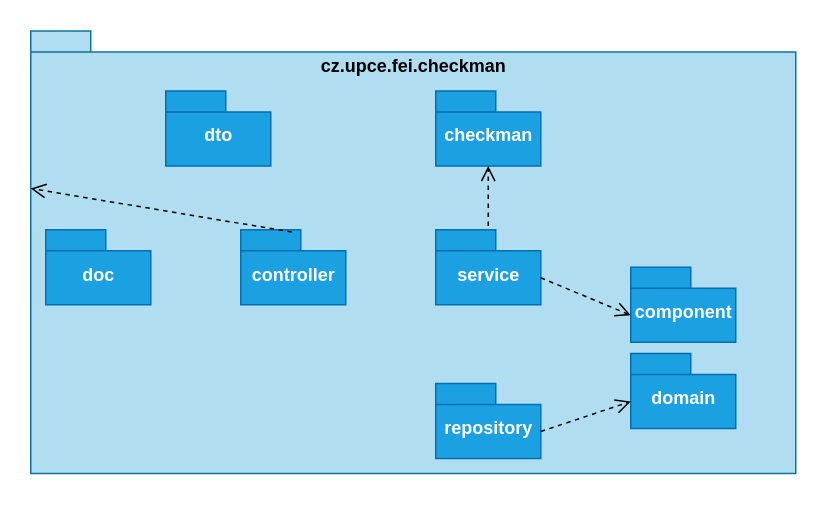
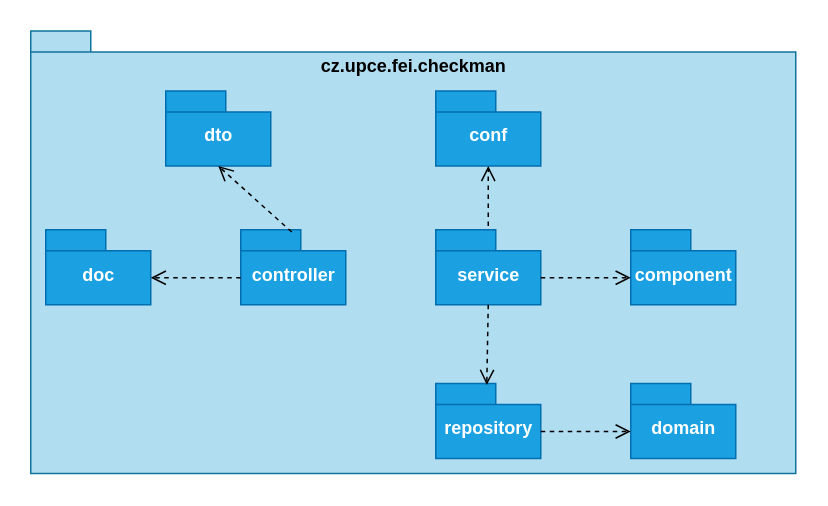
(489, 136) -> (489, 136)
(163, 210) -> (257, 200)
none -> (197, 278)
(683, 305) -> (683, 267)
none -> (488, 343)
(683, 391) -> (683, 421)
